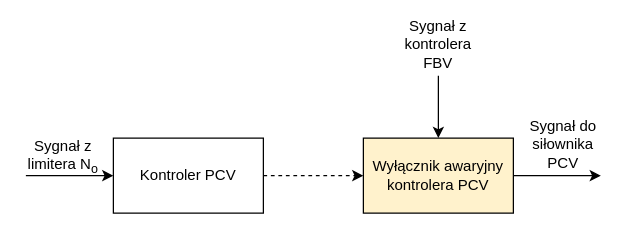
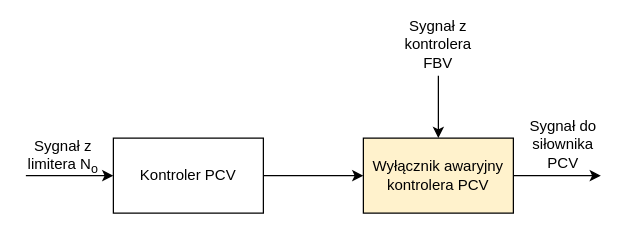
(309, 176) -> (309, 176)
